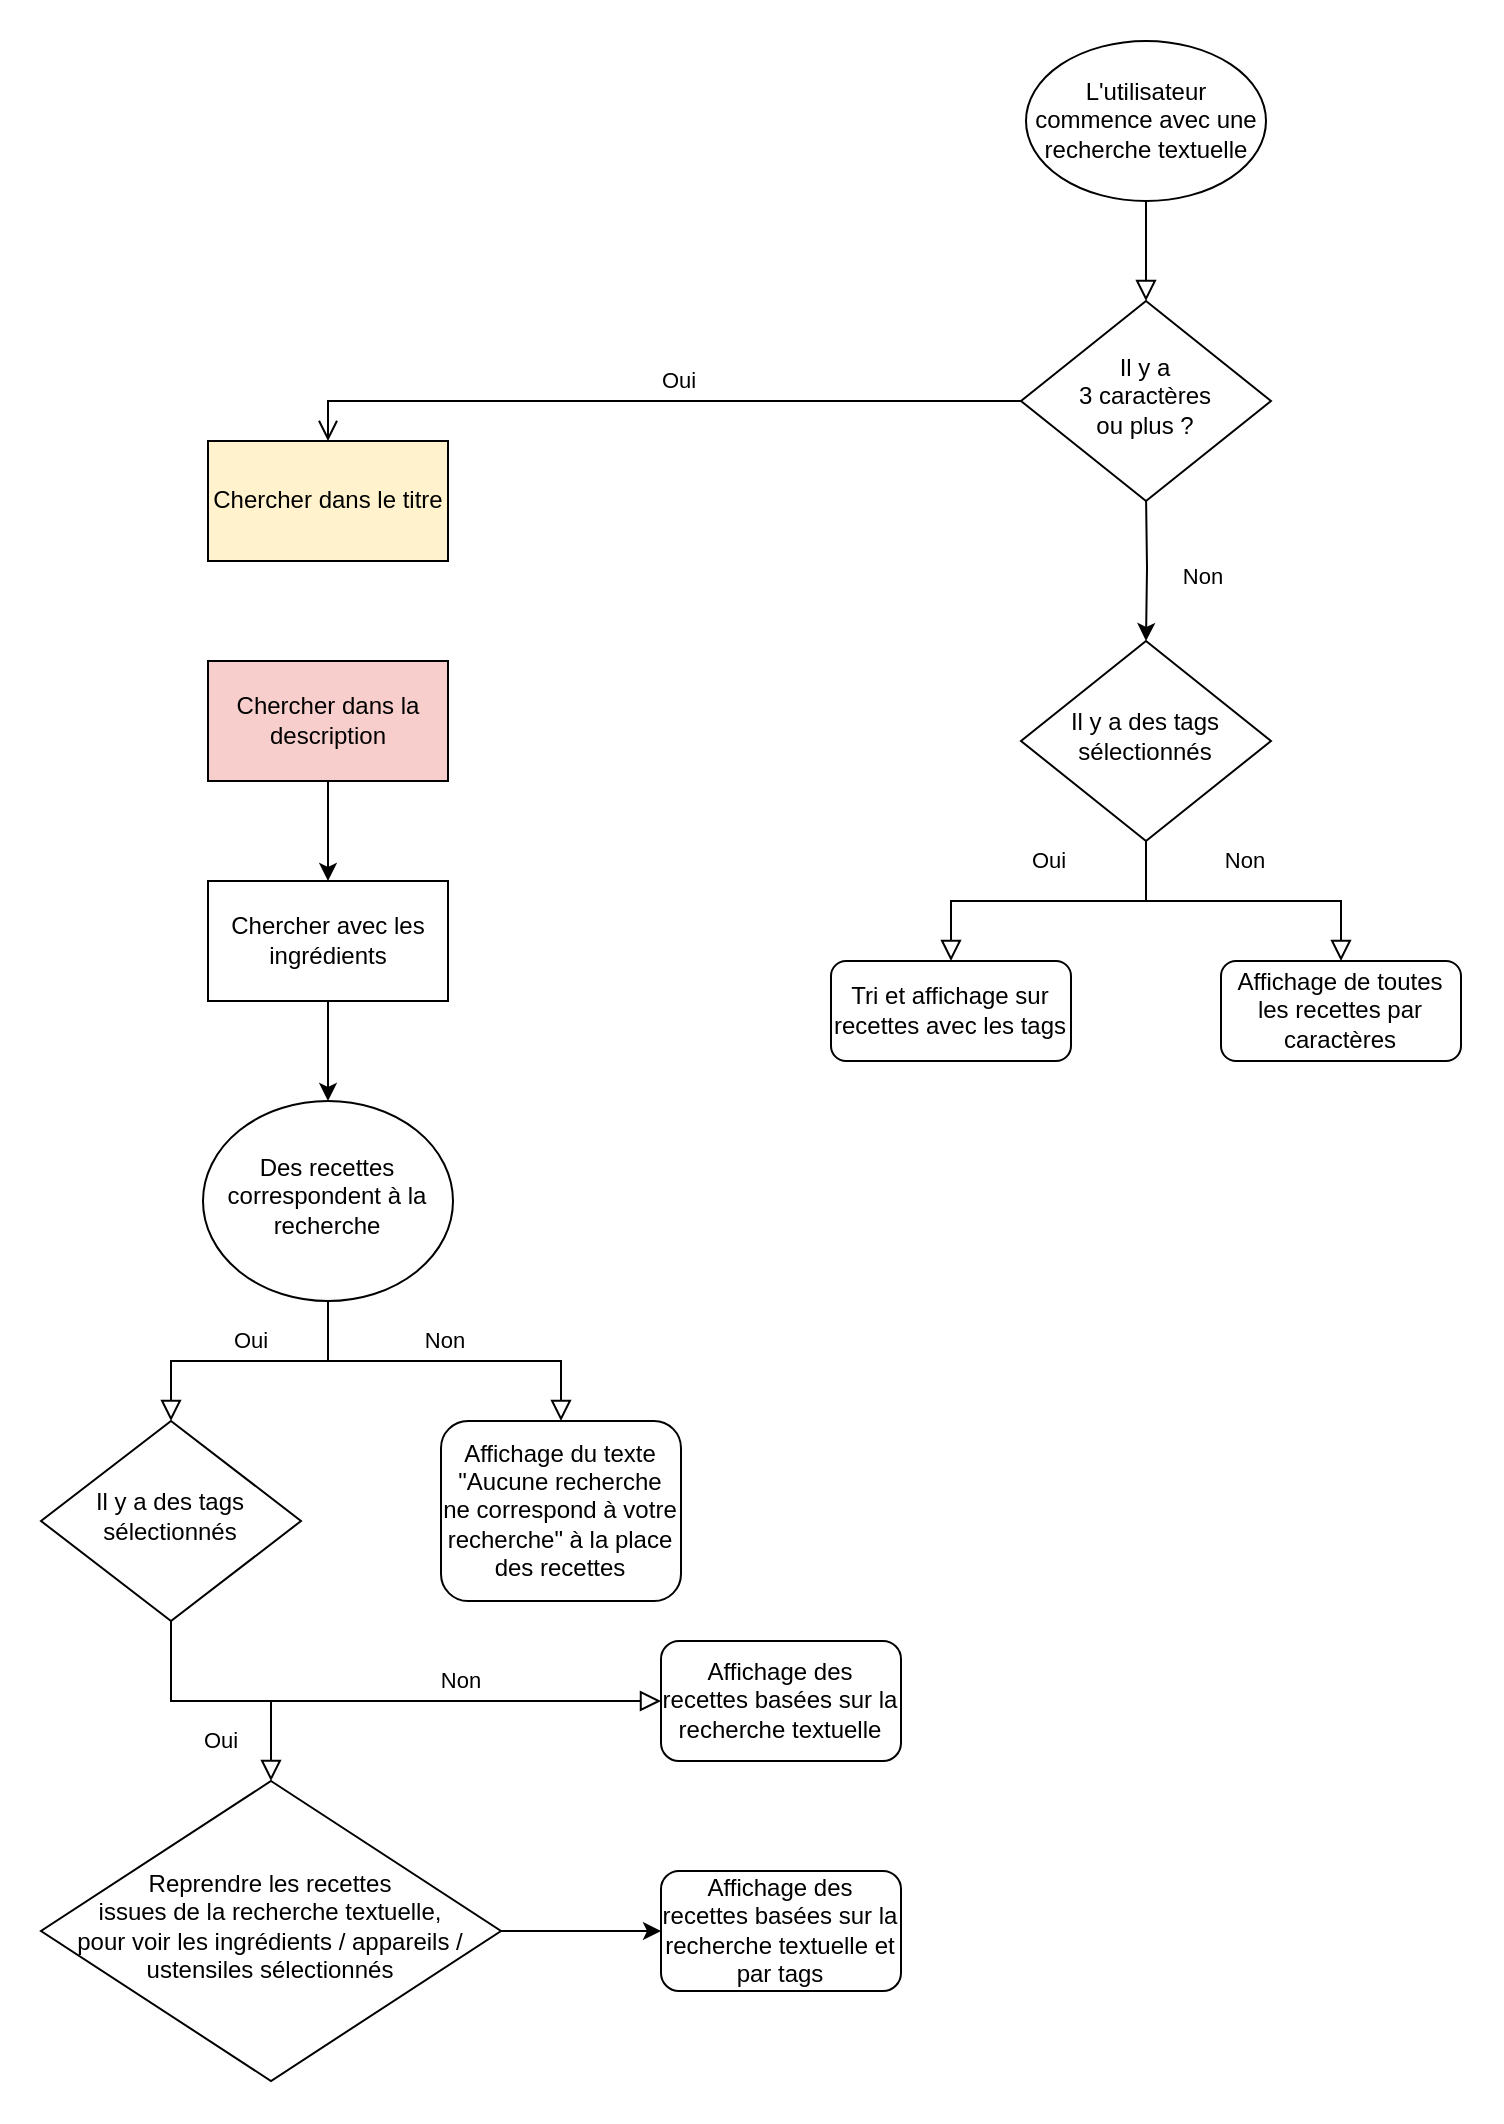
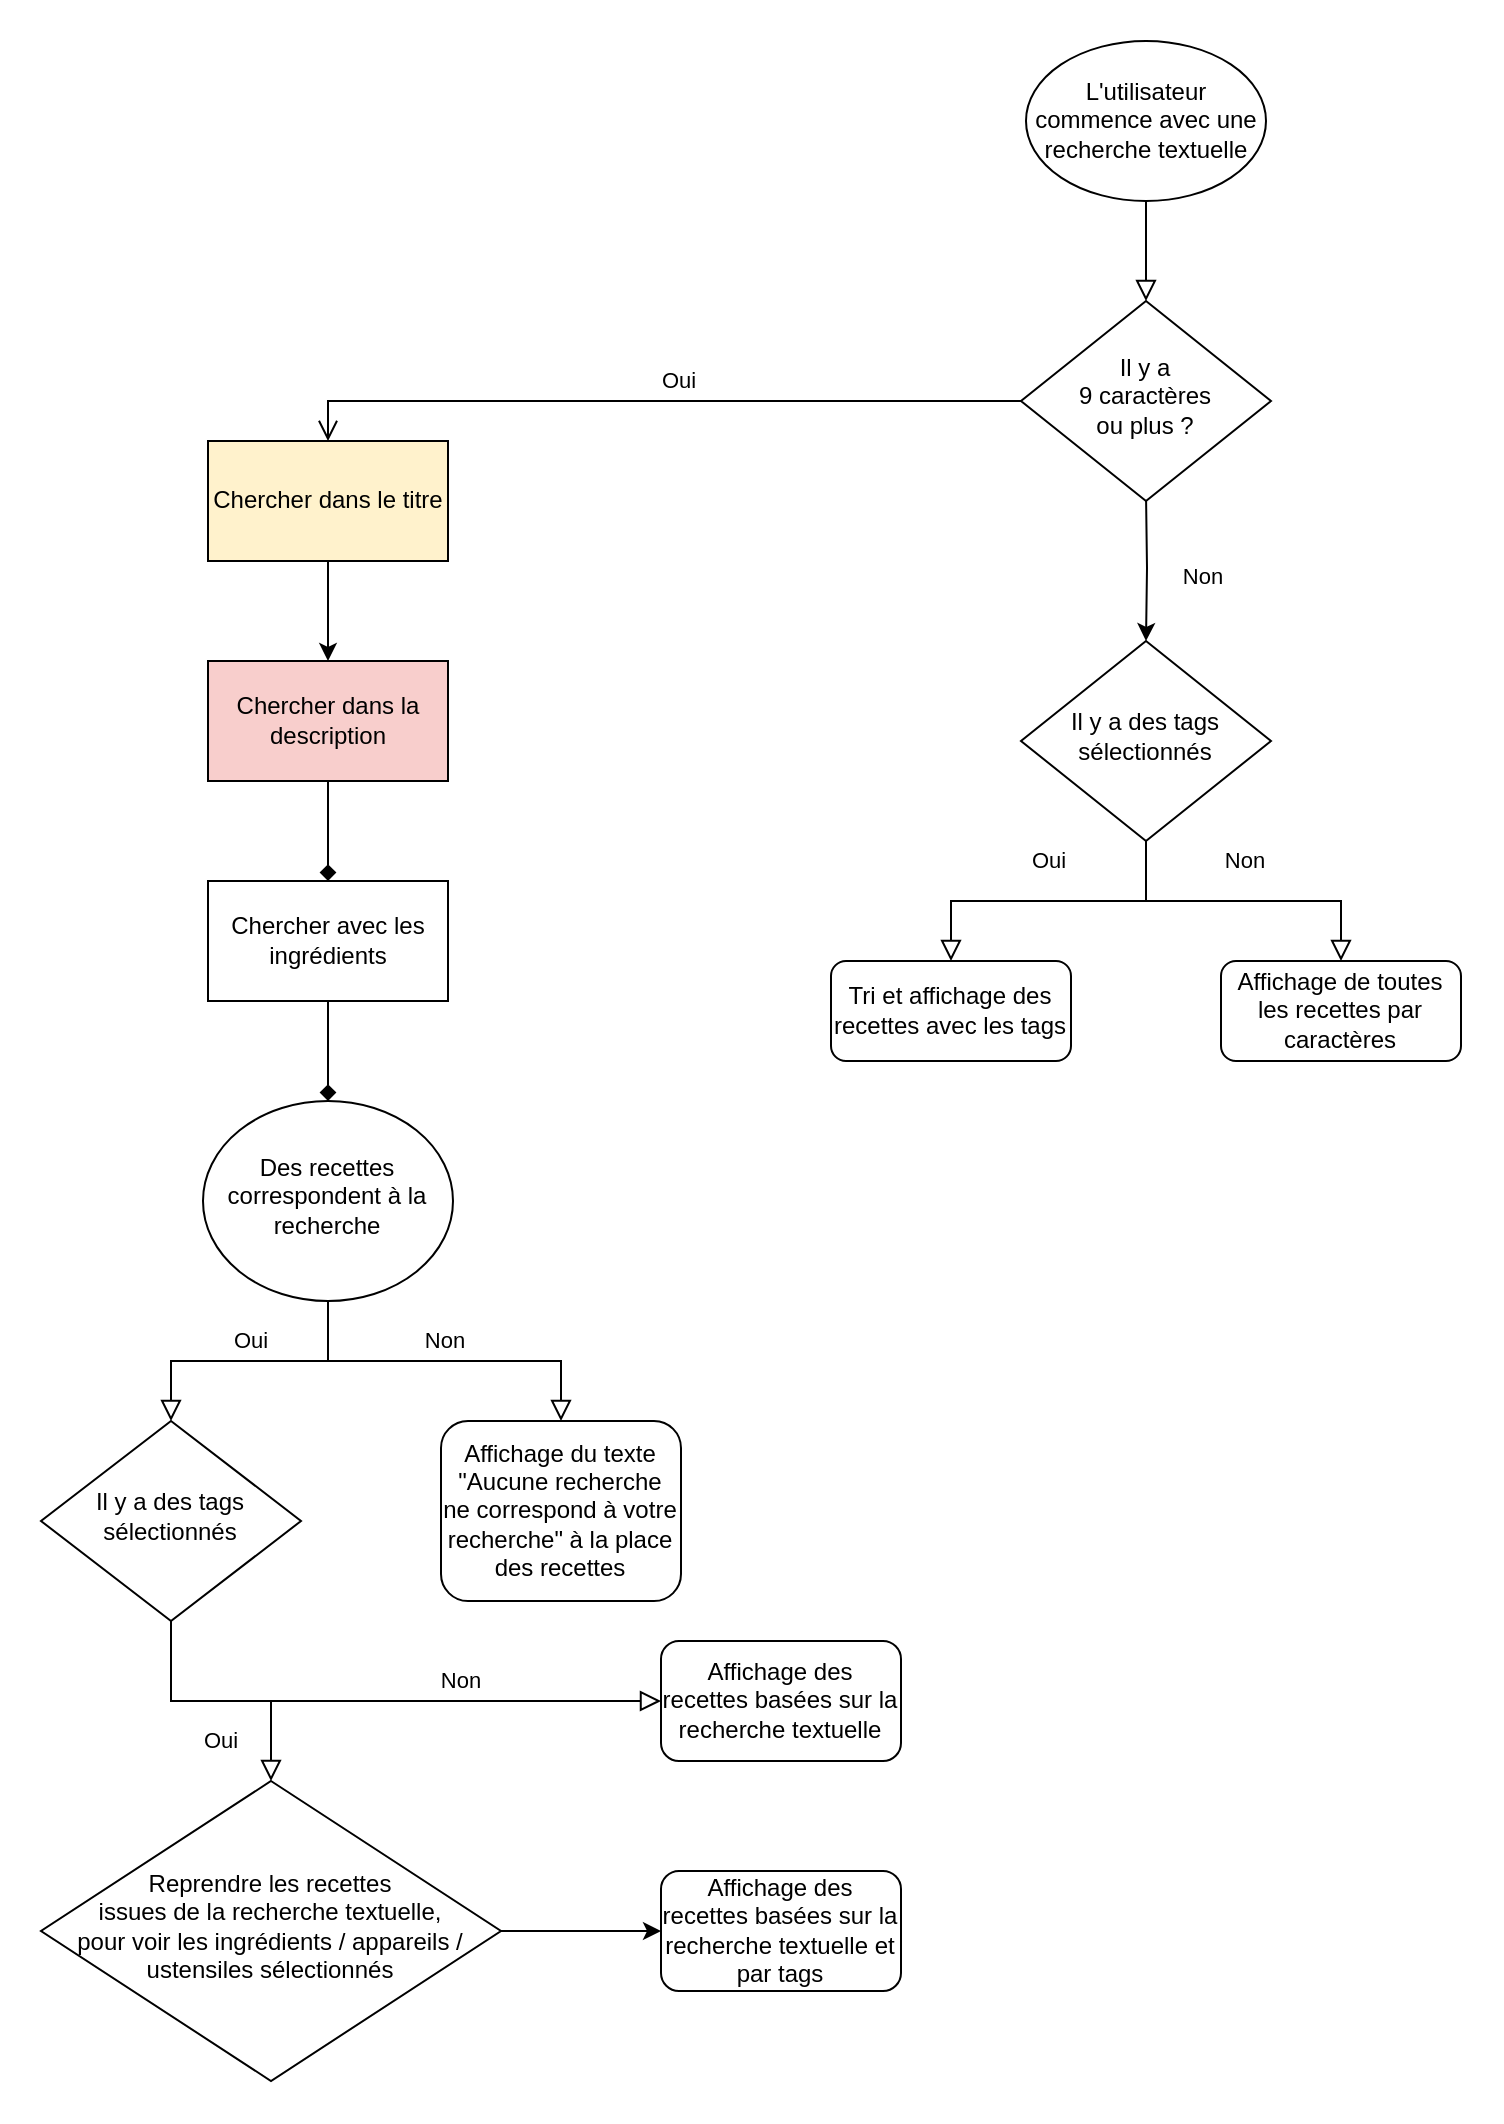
(1146, 397) -> (1146, 397)
none -> (328, 604)
(328, 866) -> (328, 865)
(951, 1011) -> (951, 1011)
(328, 1086) -> (328, 1085)
